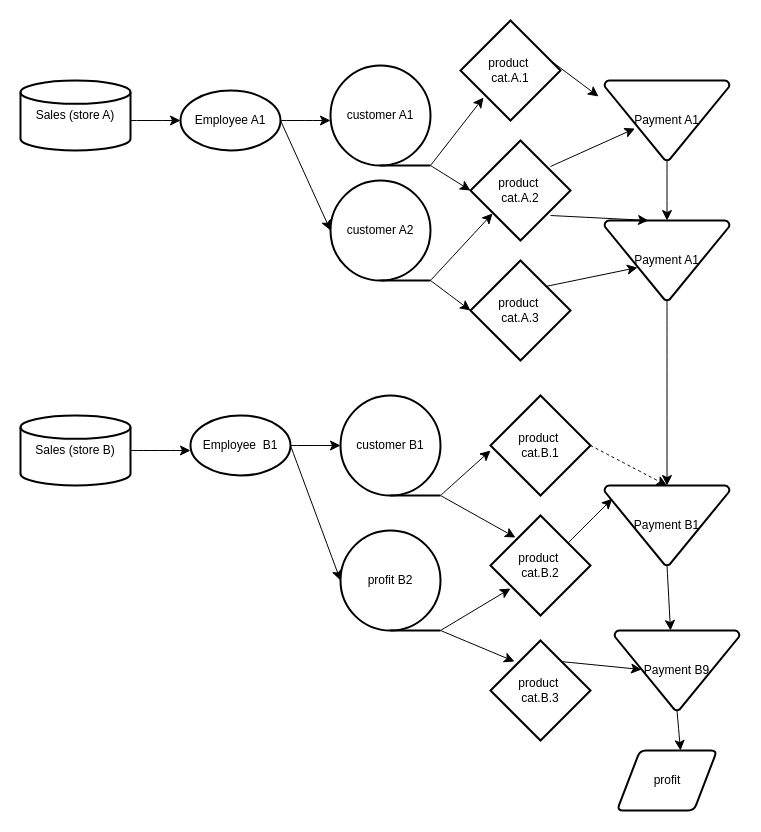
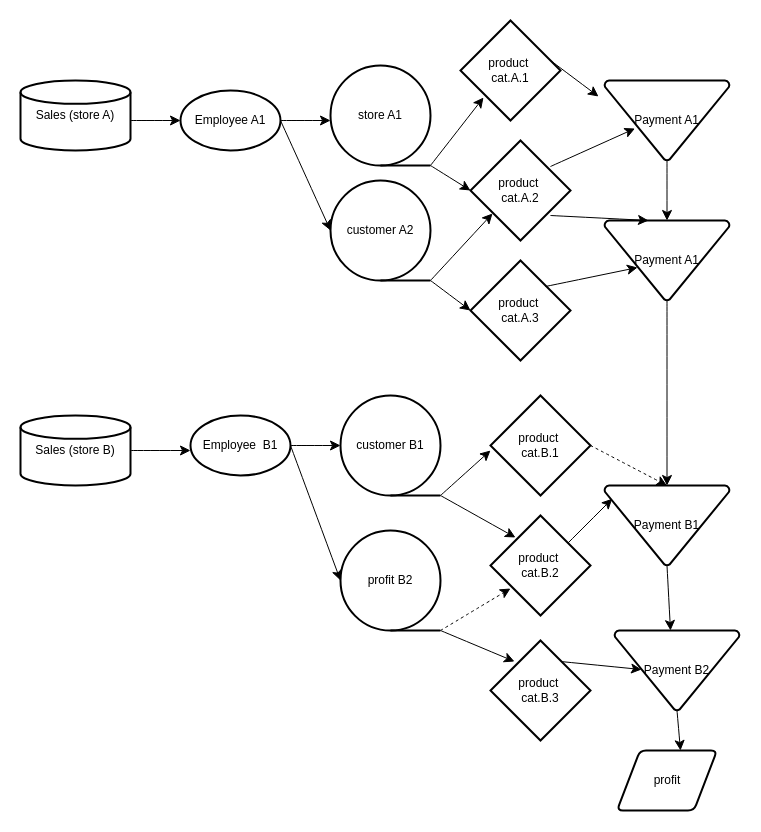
(381, 116) -> (381, 116)
(473, 611) -> (473, 611)
(677, 671) -> (677, 671)
